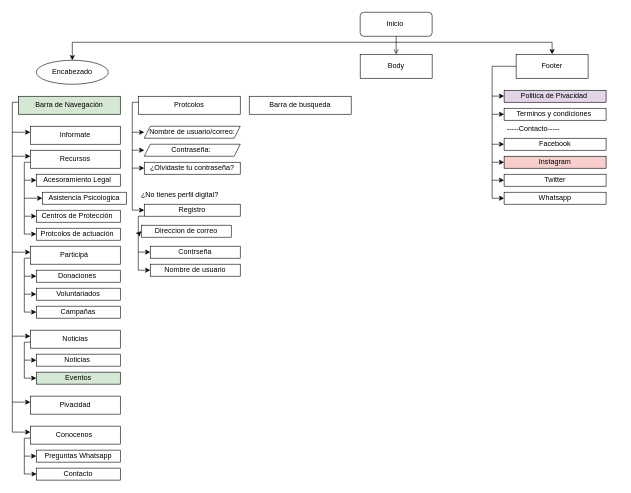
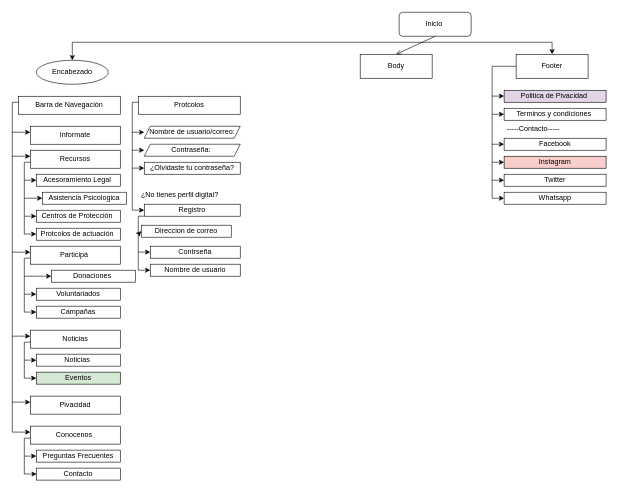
(396, 24) -> (435, 24)
(69, 105) -> (69, 105)
(300, 105) -> none
(78, 276) -> (93, 276)
(78, 456) -> (78, 456)
